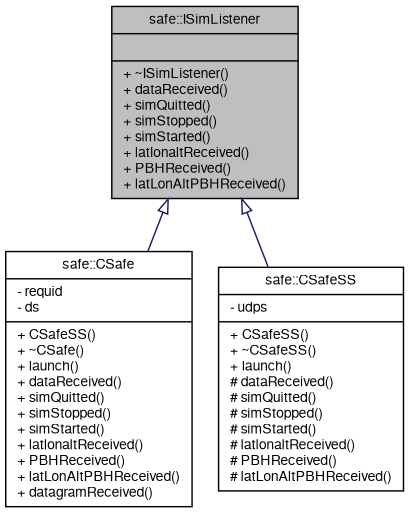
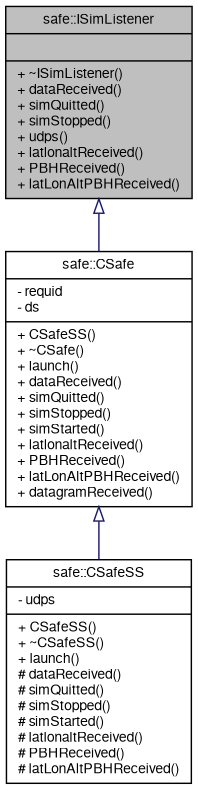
(167, 137) -> (43, 137)
(258, 240) -> (99, 540)
